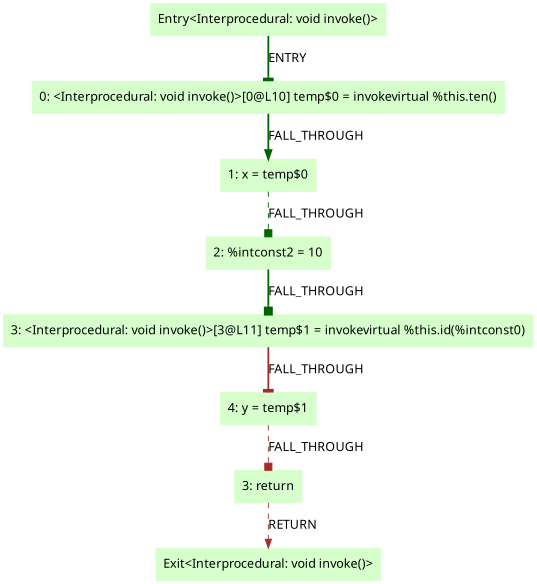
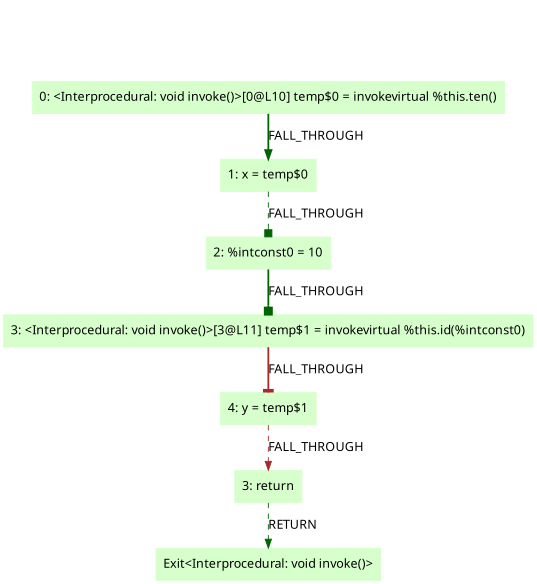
(268, 20) -> none
(268, 253) -> (268, 253)
(268, 443) -> (268, 443)
(268, 521) -> (268, 521)
